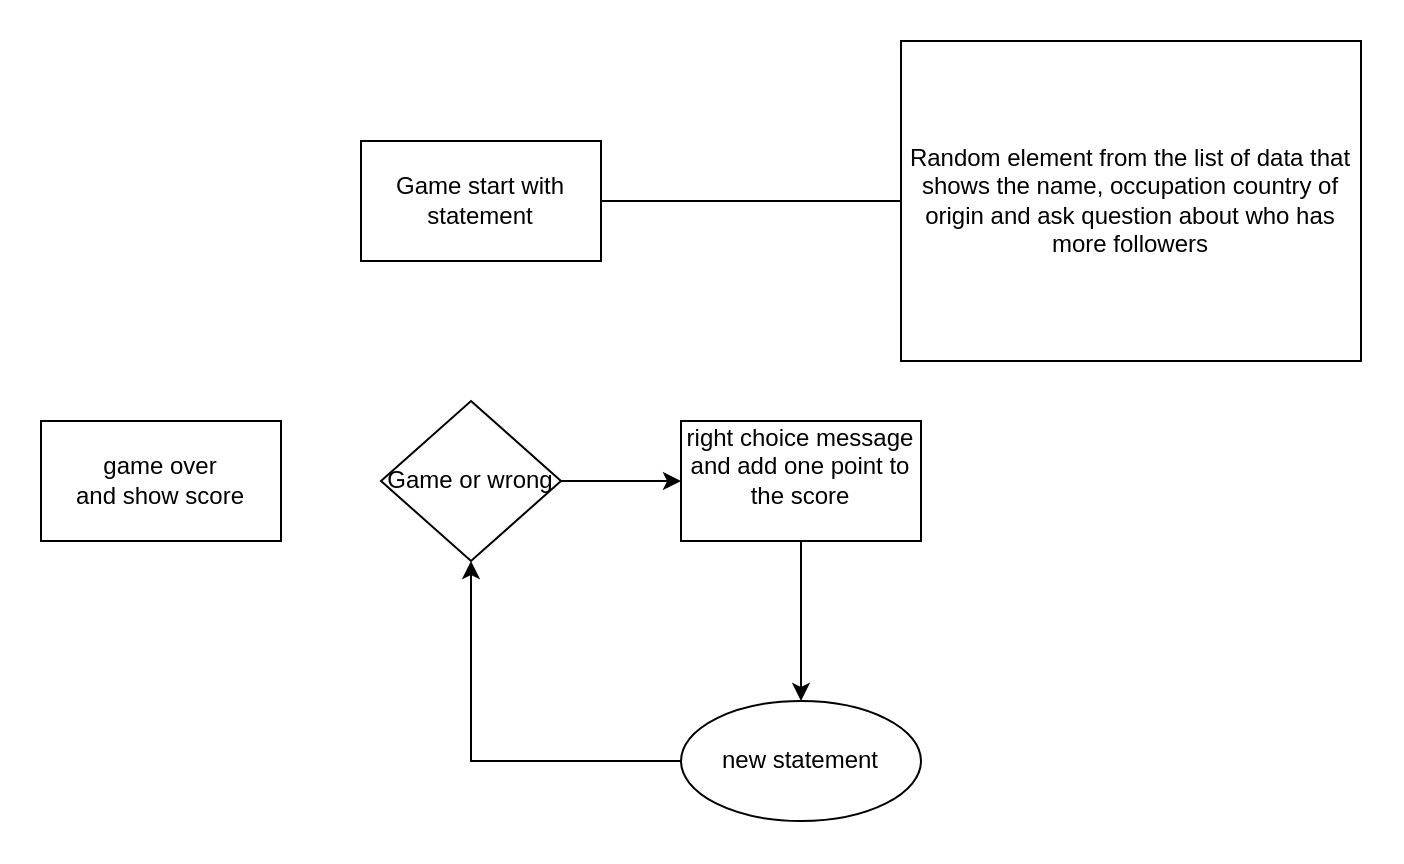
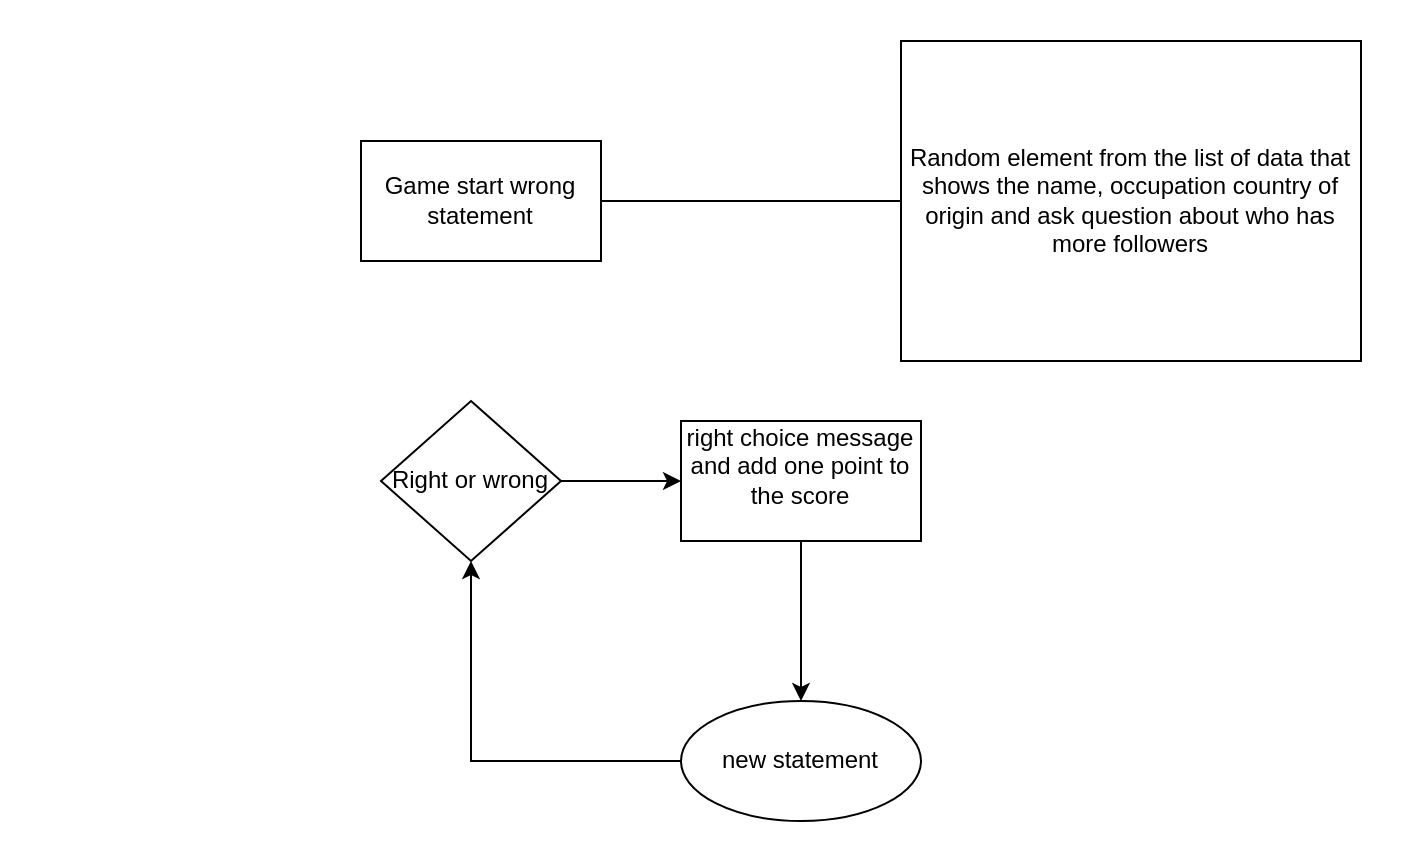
(481, 201) -> (481, 201)
(161, 481) -> none
(471, 481) -> (471, 481)
